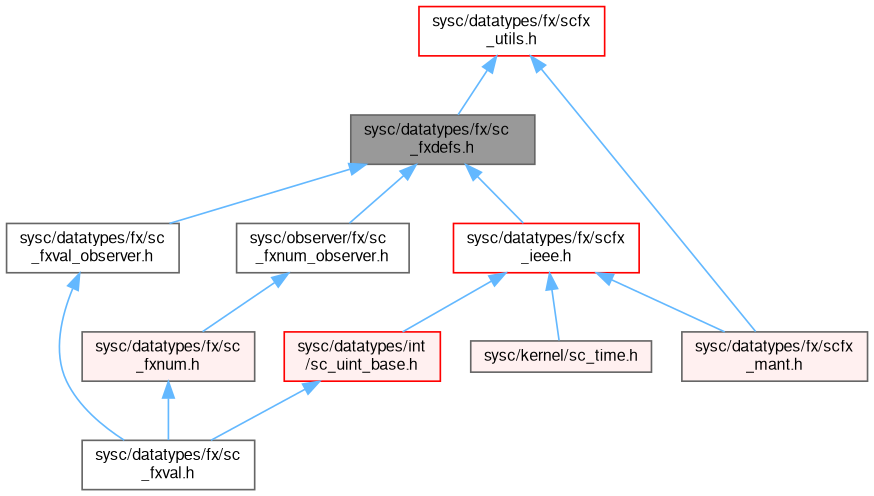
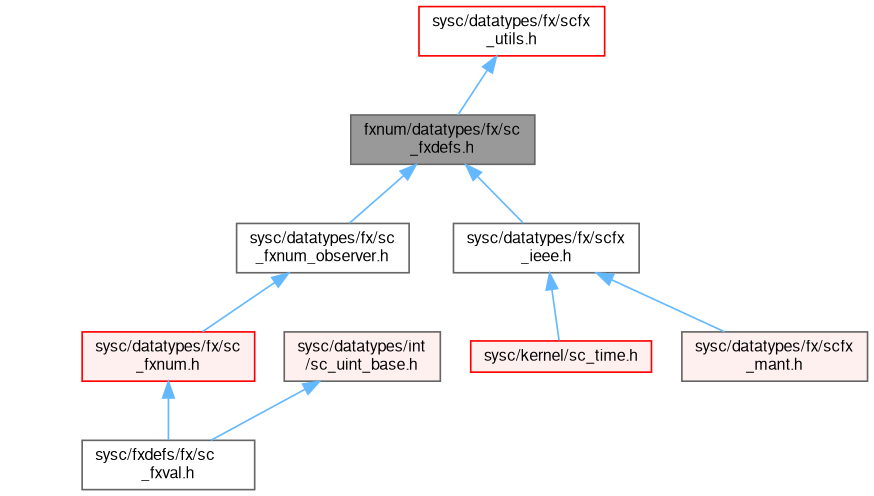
(443, 140) -> (443, 140)
(648, 200) -> none
(93, 248) -> none
(323, 248) -> (323, 248)
(546, 248) -> (546, 248)
(447, 306) -> none
(168, 357) -> (168, 357)
(362, 357) -> (362, 357)
(561, 357) -> (561, 357)
(168, 465) -> (168, 465)
